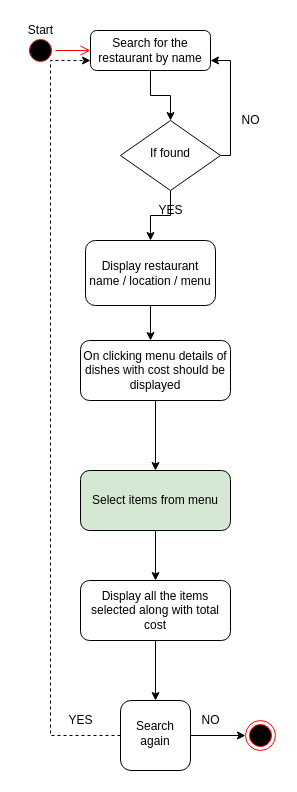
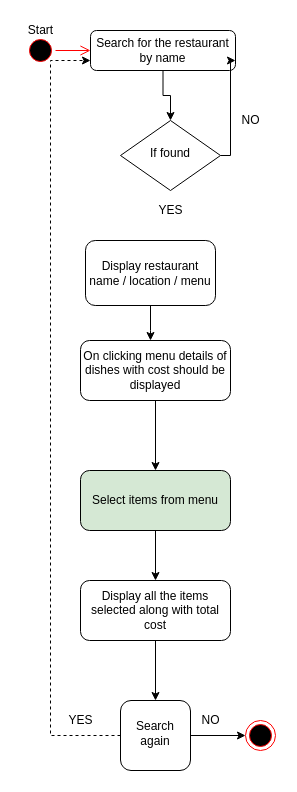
(151, 51) -> (163, 51)
(165, 216) -> none
